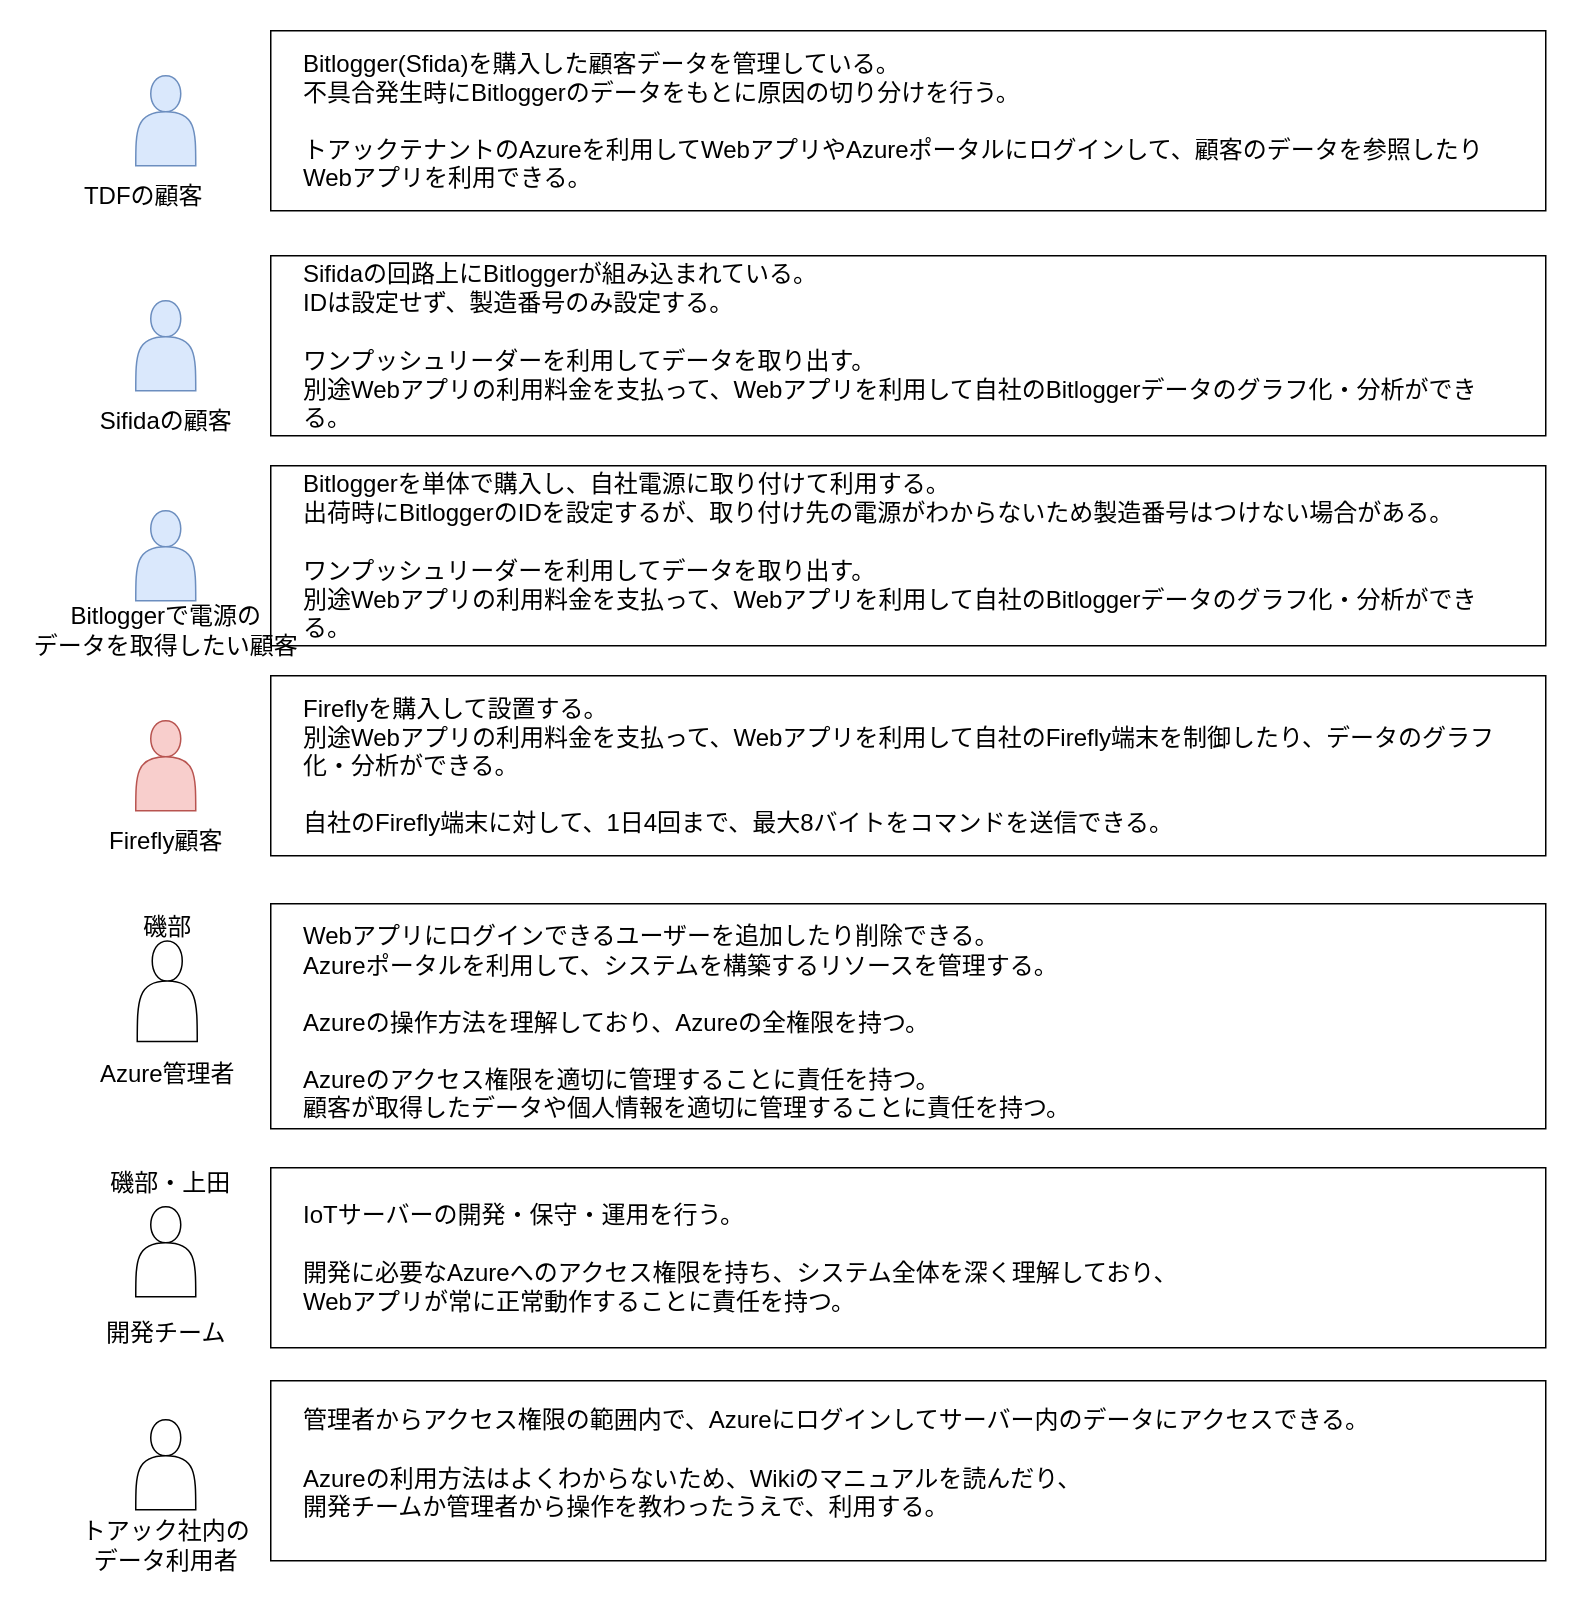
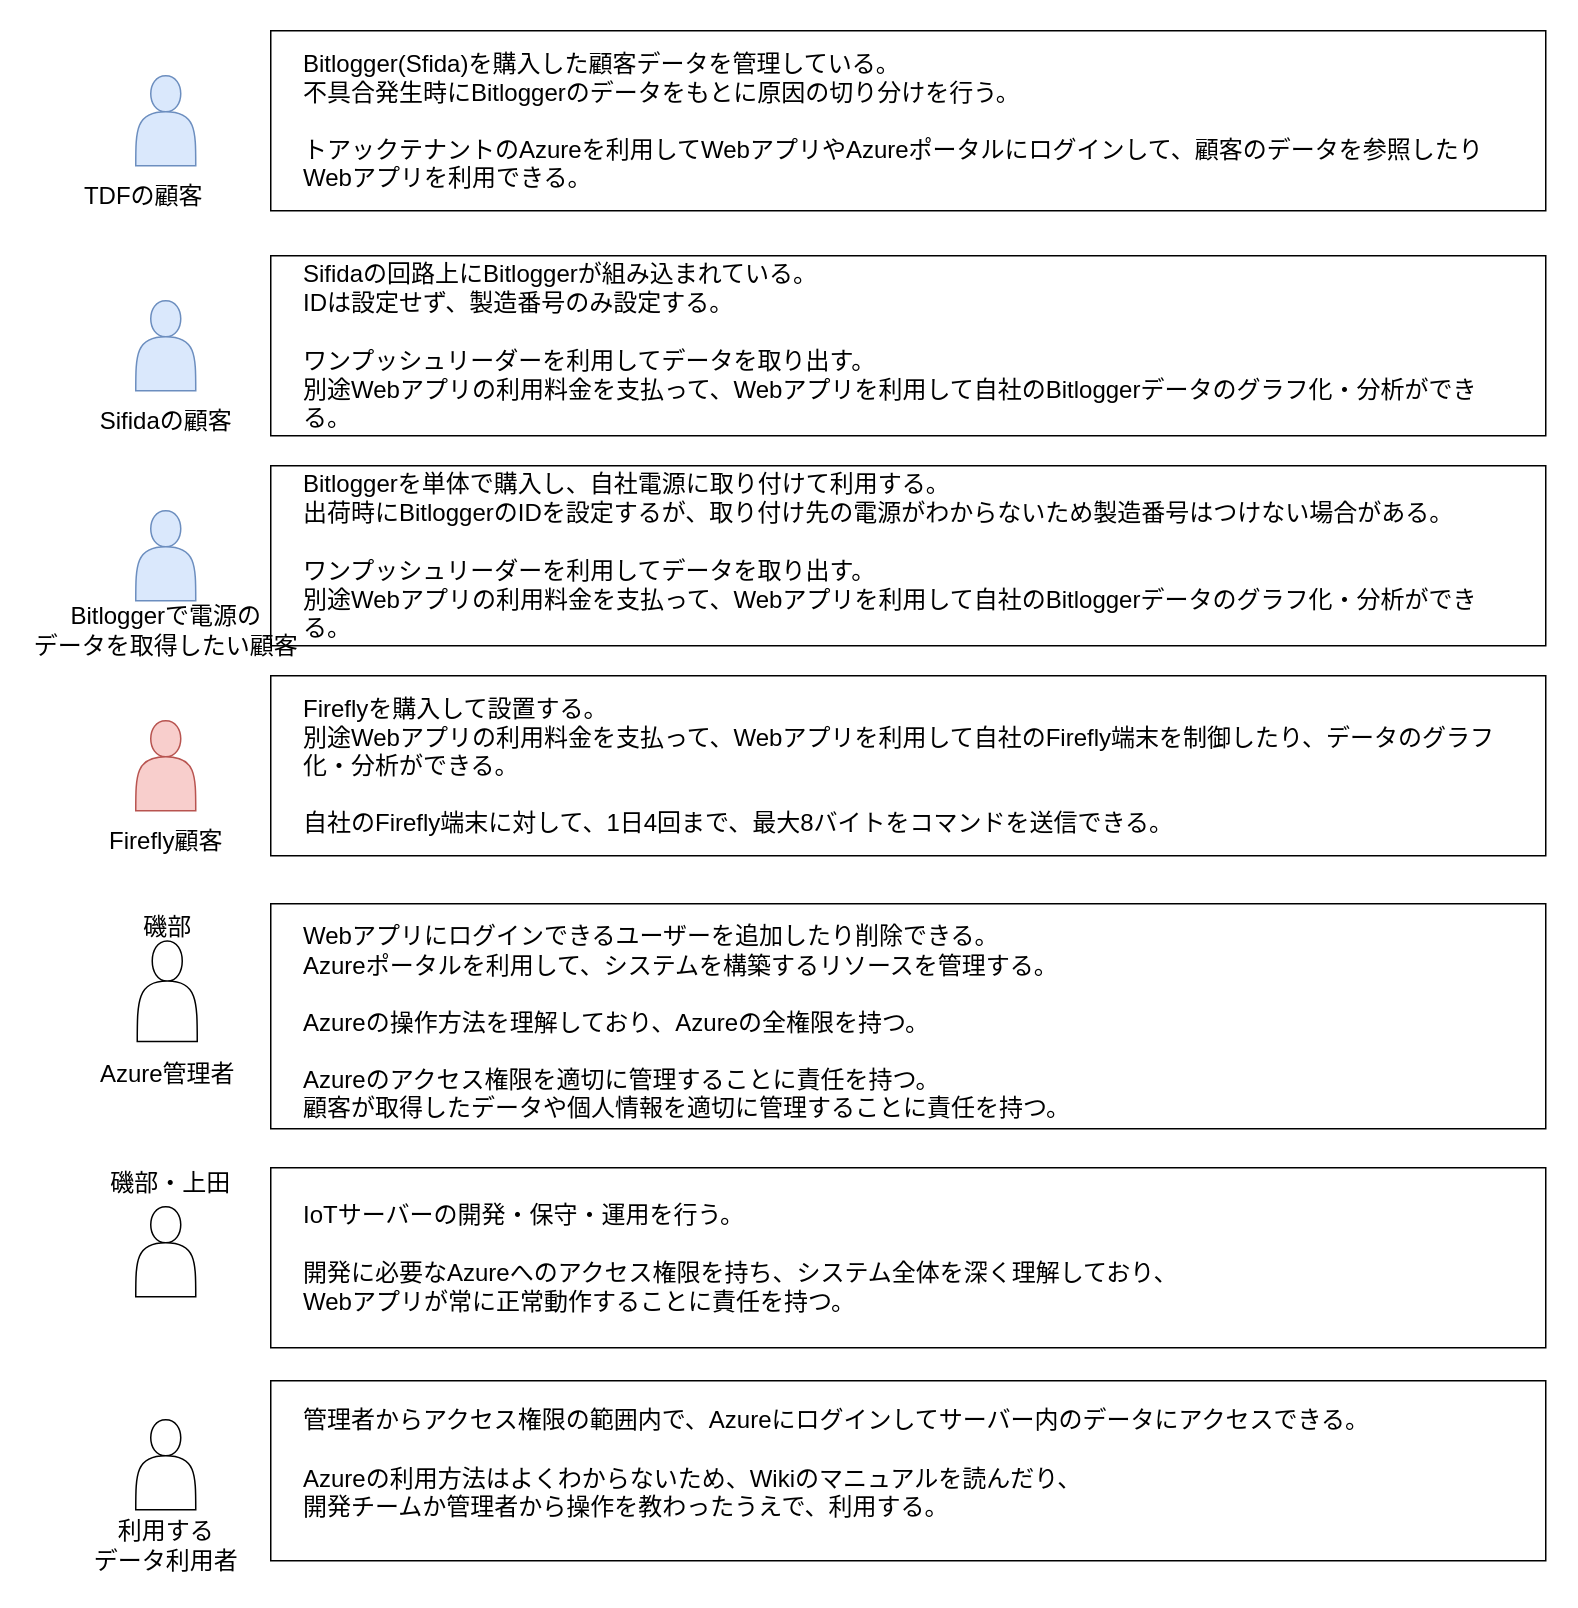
(166, 1333) -> none
(167, 1546) -> (167, 1546)
